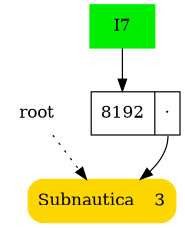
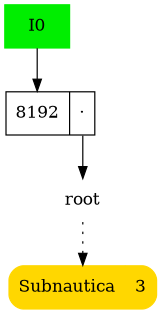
(122, 26) -> (37, 26)
(163, 155) -> (83, 151)
